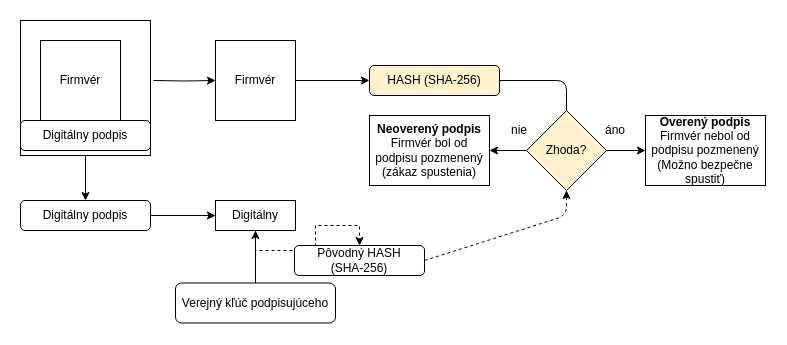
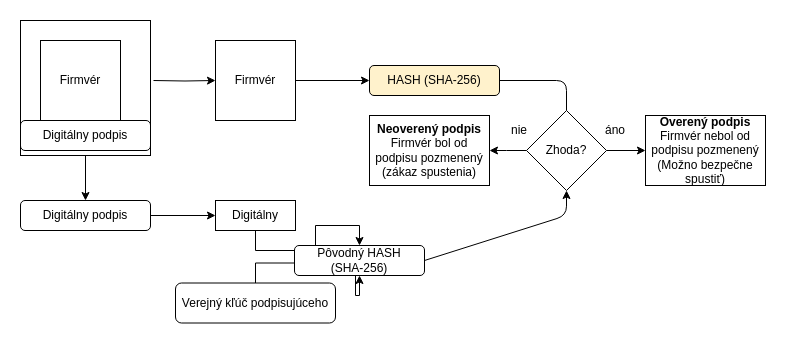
(567, 151) -> (567, 151)
(335, 226) -> (335, 226)
(499, 237) -> (499, 237)
(256, 259) -> (274, 263)
